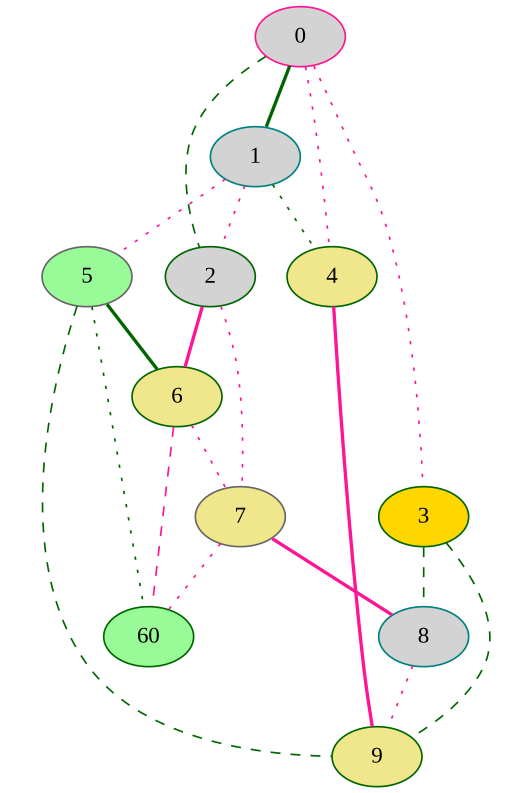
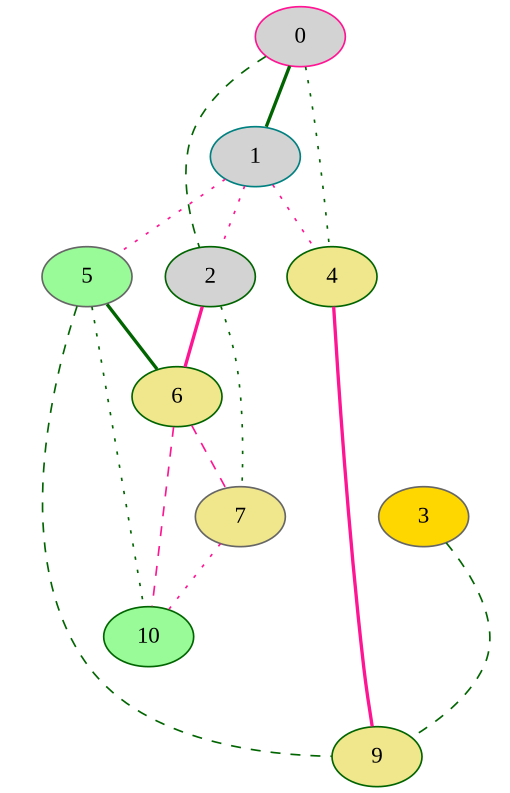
(319, 156) -> (319, 156)
(294, 217) -> (294, 217)
(397, 269) -> none
(240, 395) -> (240, 395)
(209, 457) -> (209, 457)
(424, 517) -> (424, 517)
(149, 637) -> (149, 637)
(424, 637) -> none
